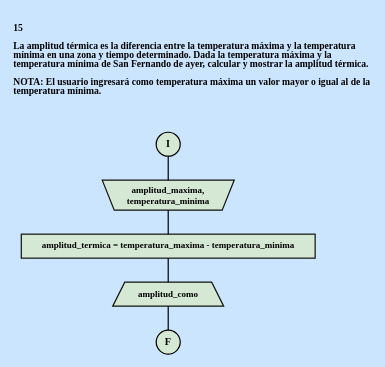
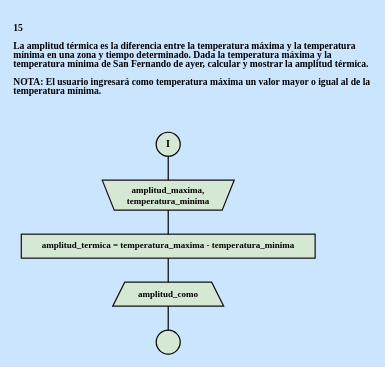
(168, 342) -> none
